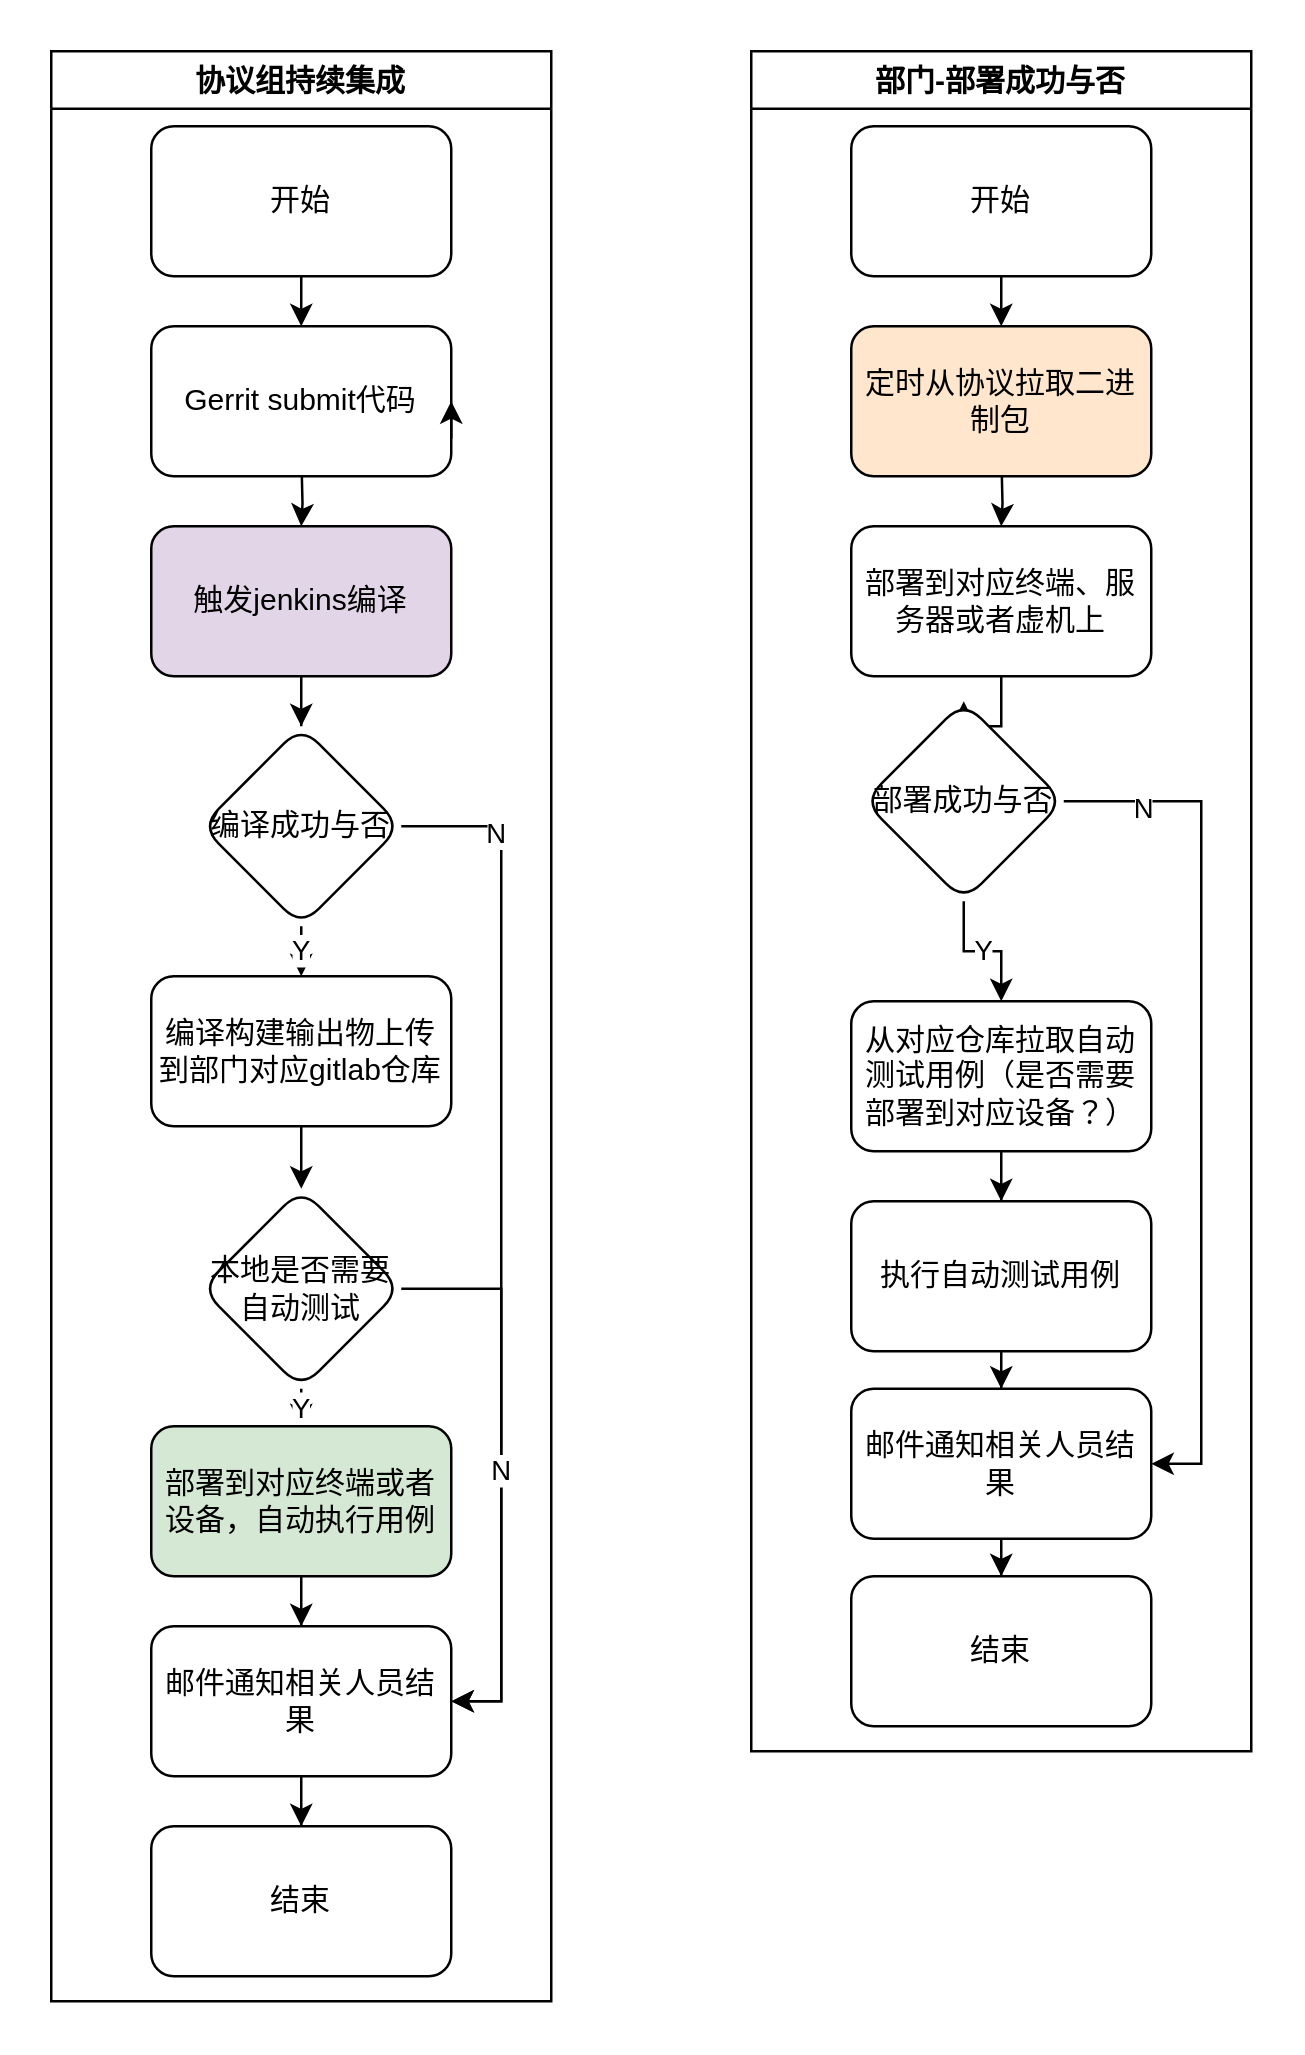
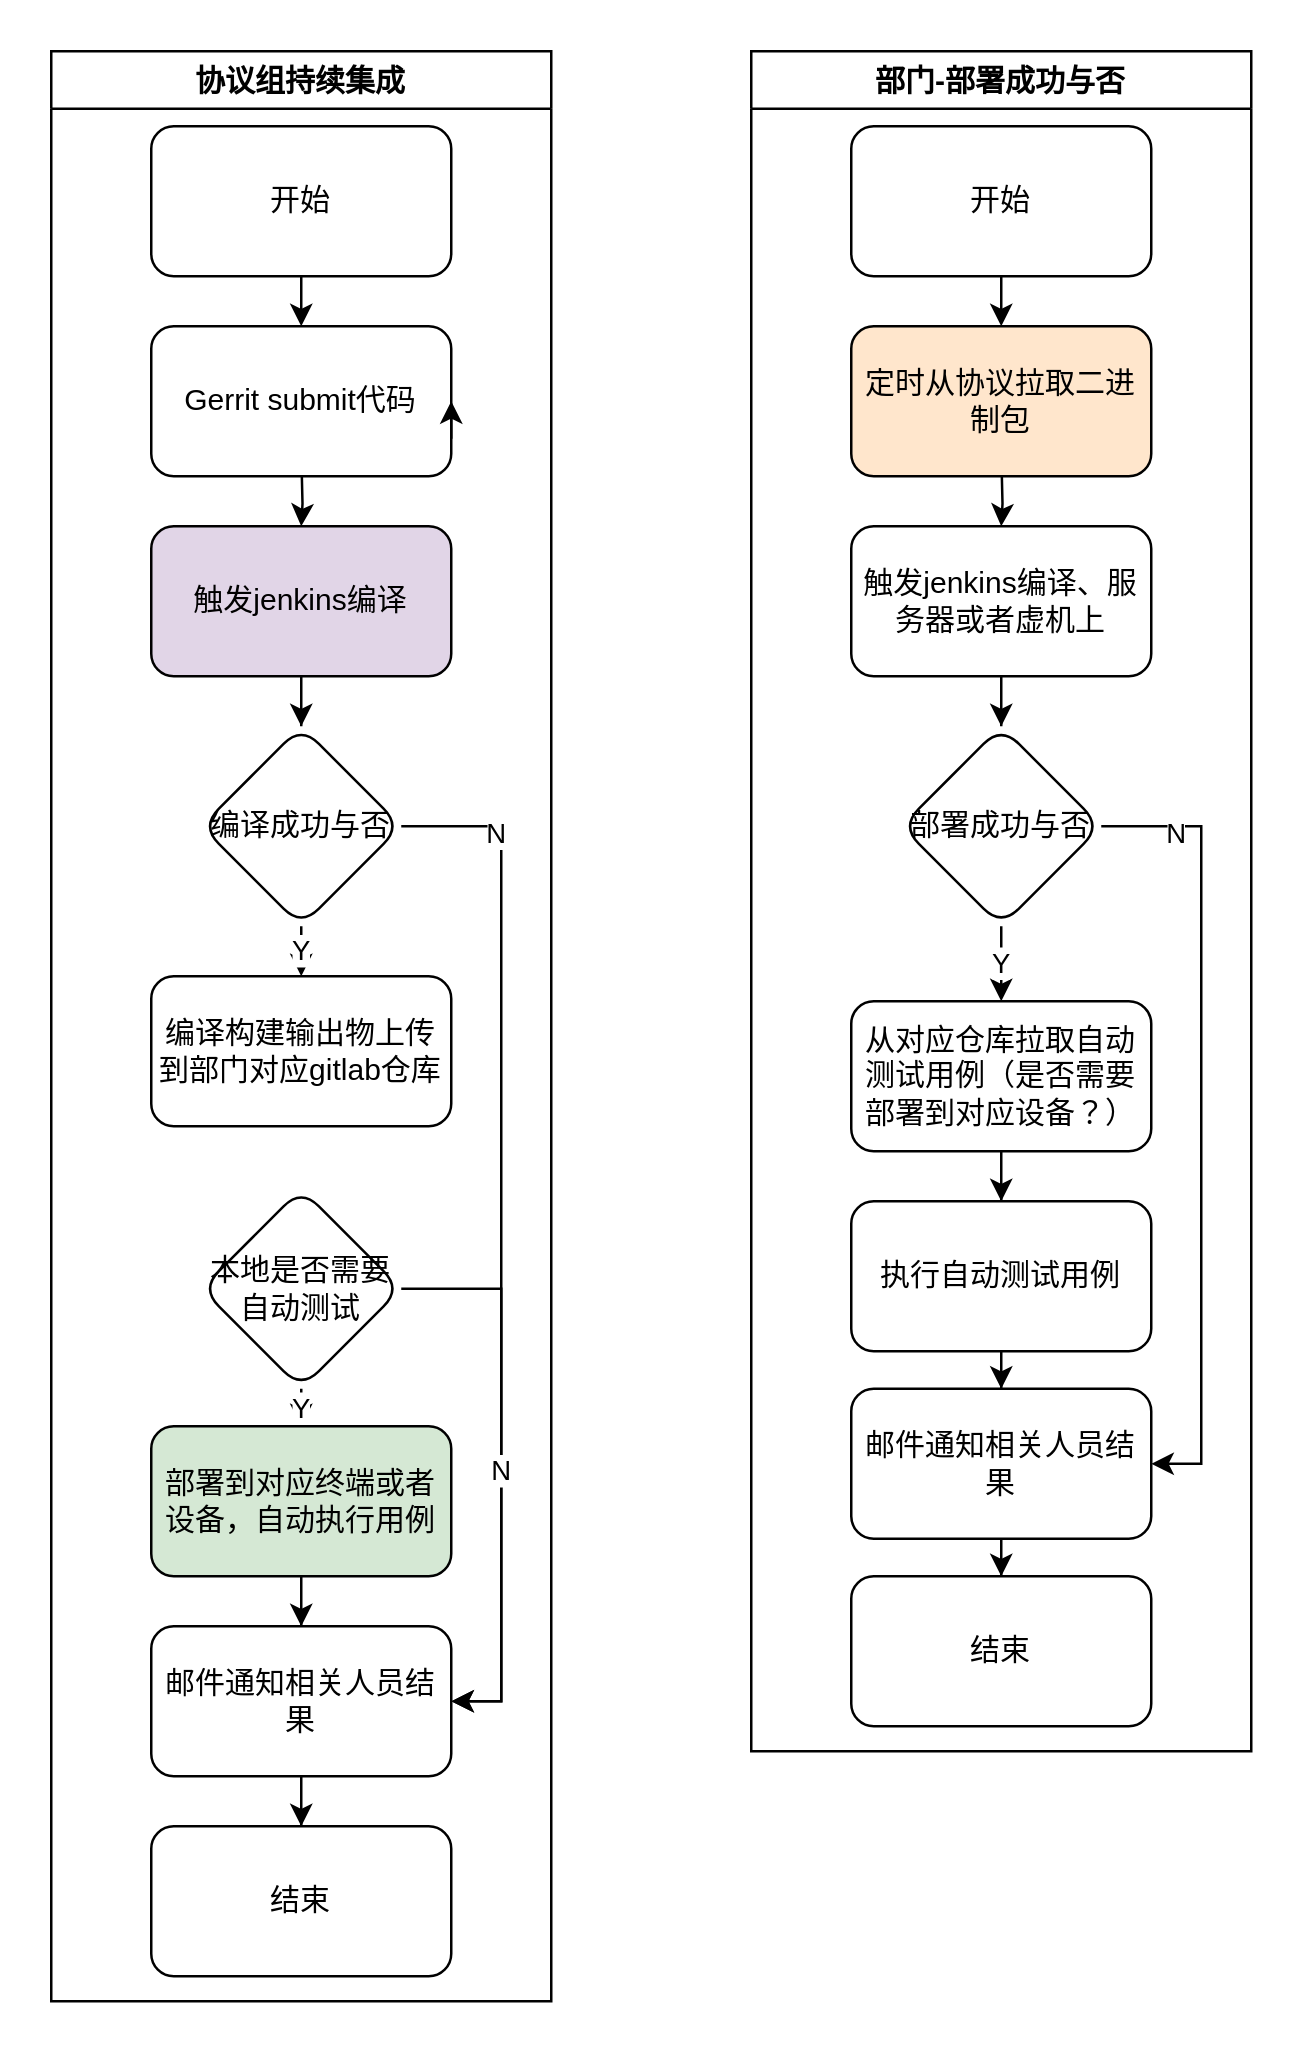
(1001, 601) -> (1001, 601)
(964, 801) -> (1001, 826)
(301, 1166) -> none
